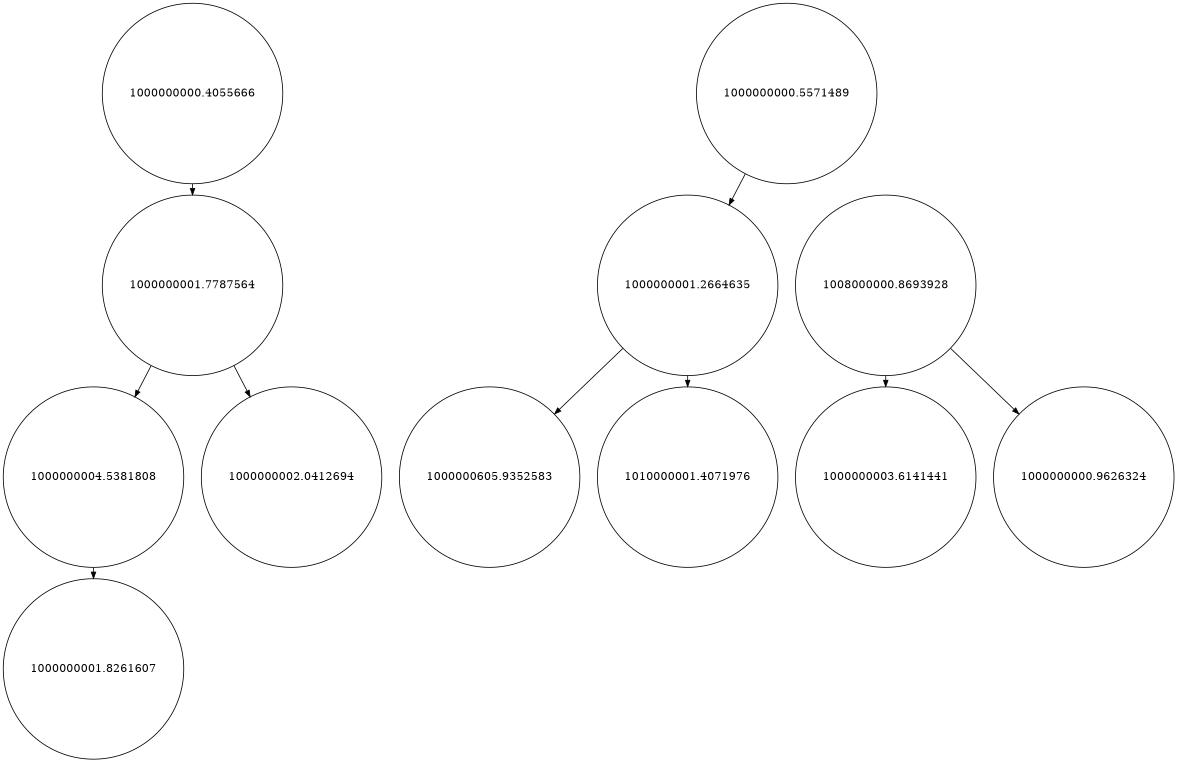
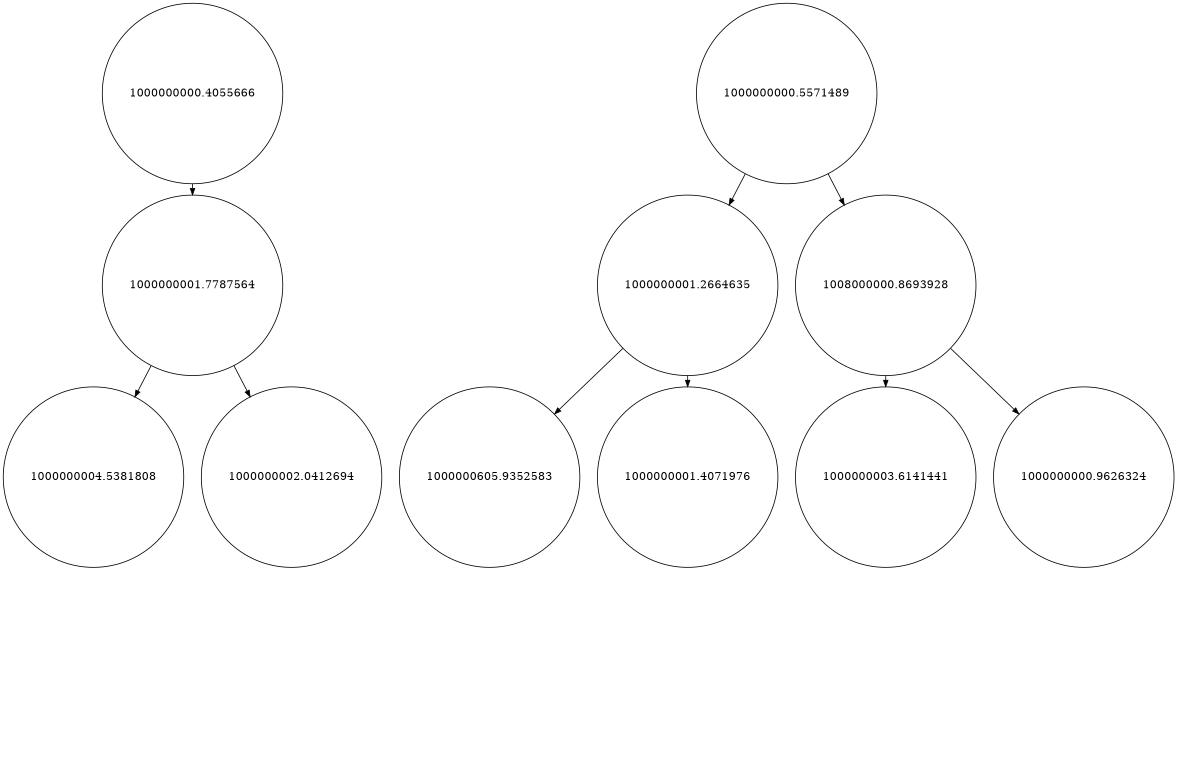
none -> (835, 187)
(688, 477) -> (688, 477)
(94, 669) -> none
